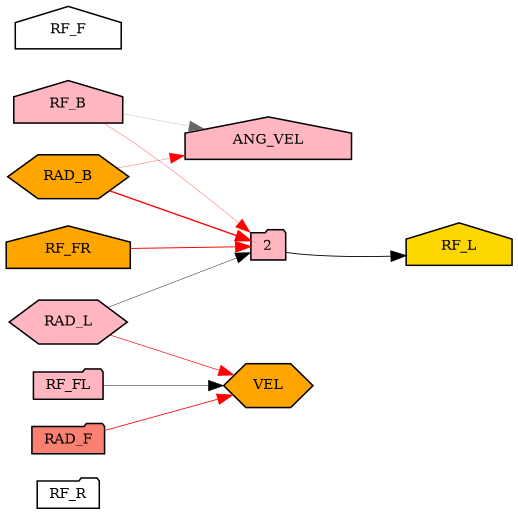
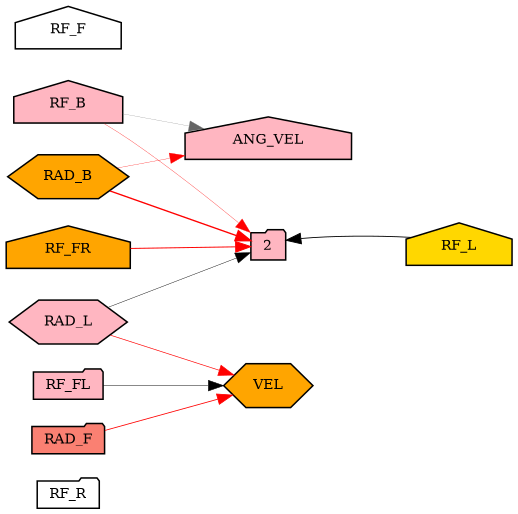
(338, 256) -> (356, 236)
